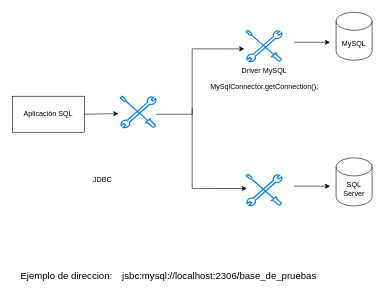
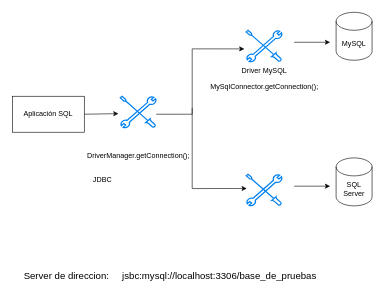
none -> (138, 156)
(67, 276) -> (67, 276)
(220, 276) -> (220, 276)
